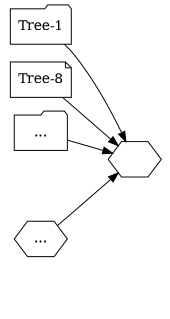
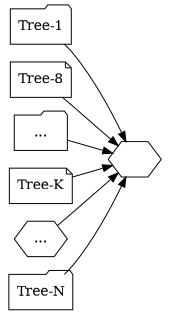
none -> (41, 186)
none -> (41, 292)
